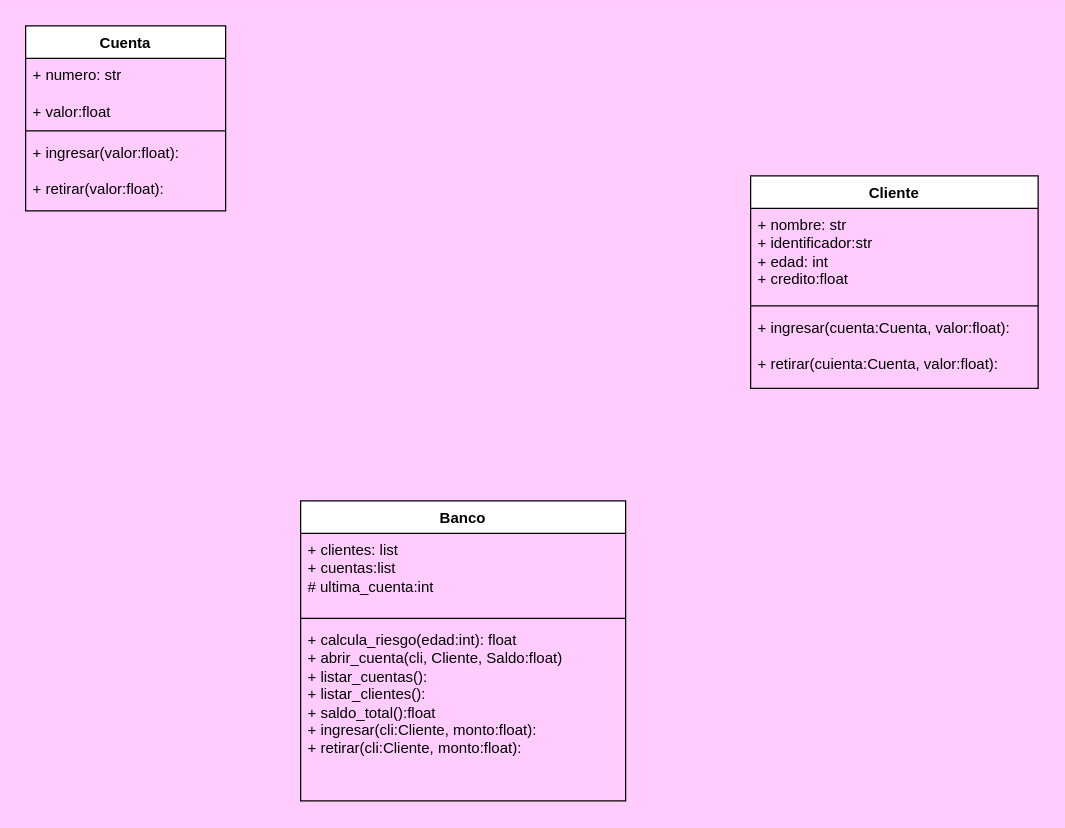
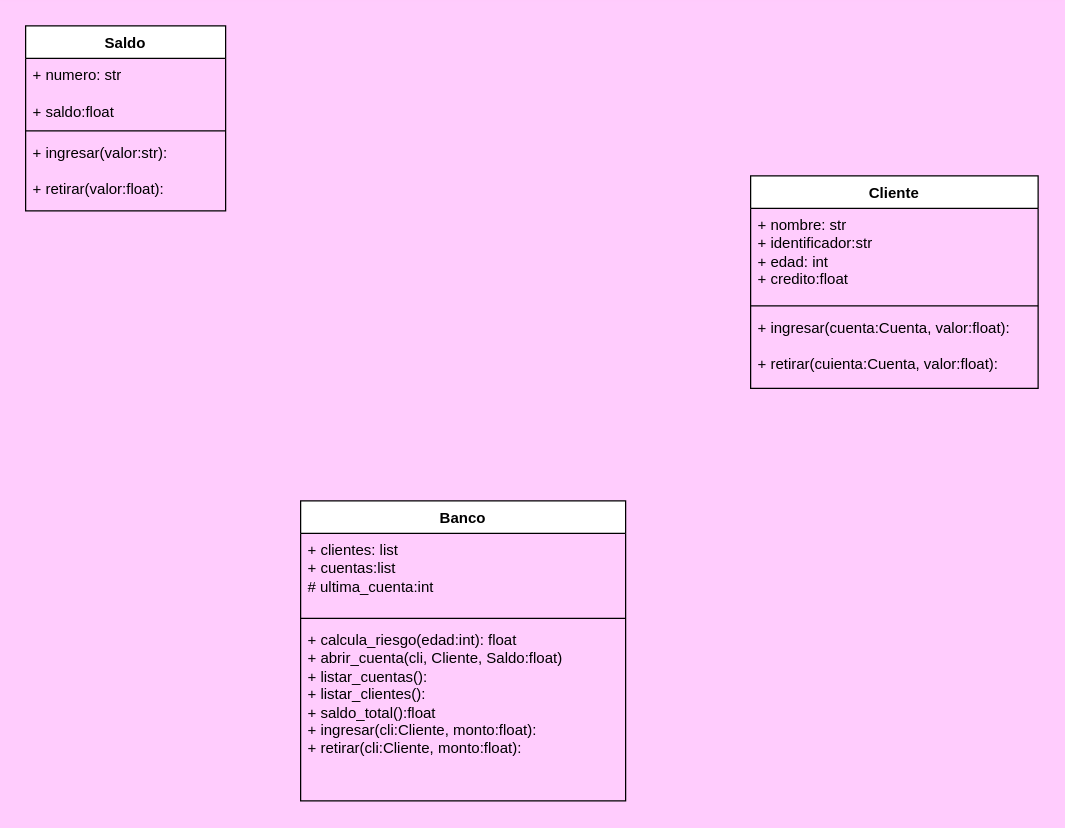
(126, 43) -> (126, 43)
(82, 85) -> (82, 85)
(122, 162) -> (118, 162)
